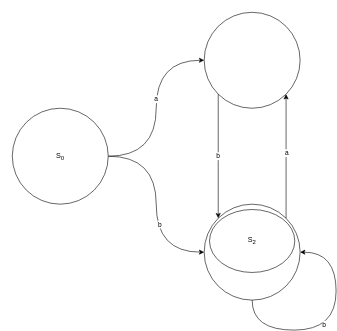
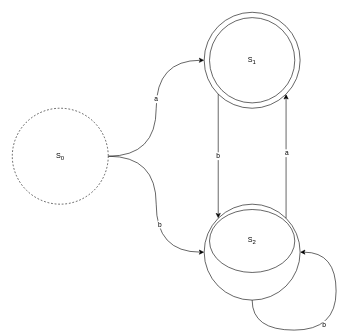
none -> (252, 60)
(60, 156) -> (60, 156)
